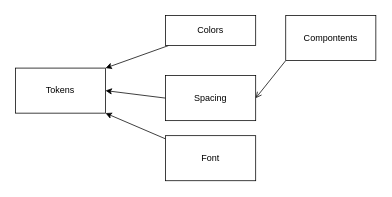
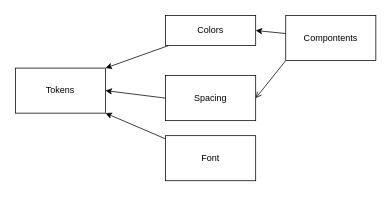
none -> (273, 32)
